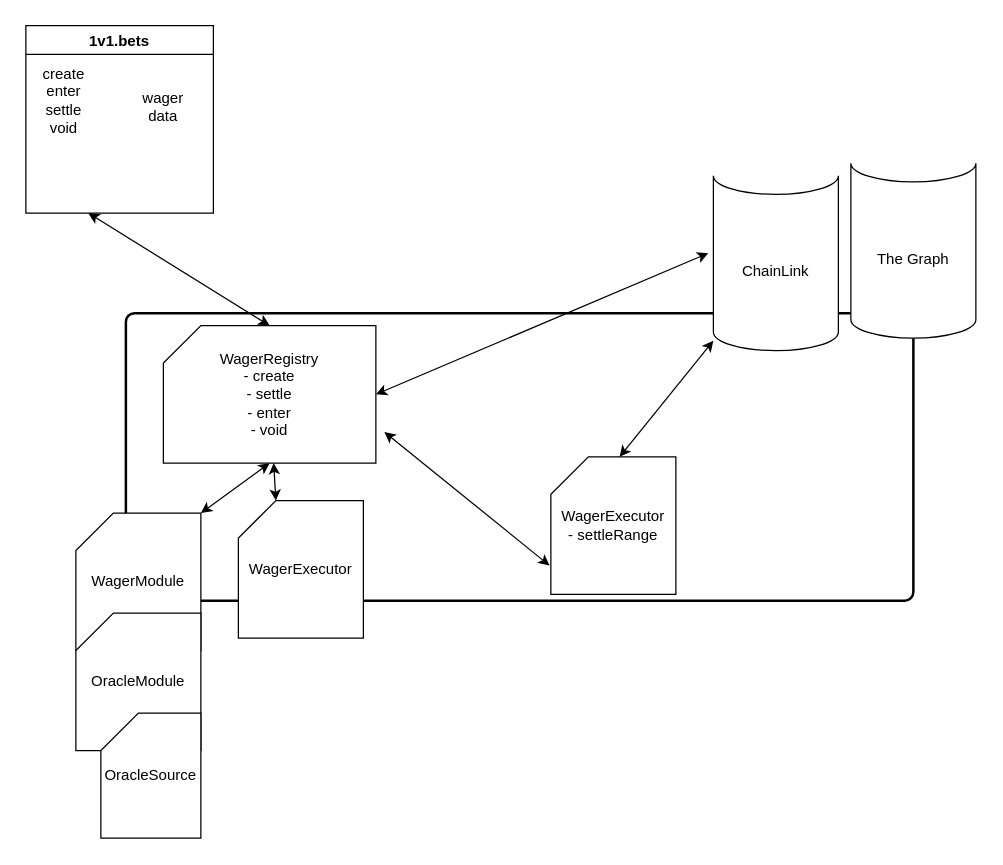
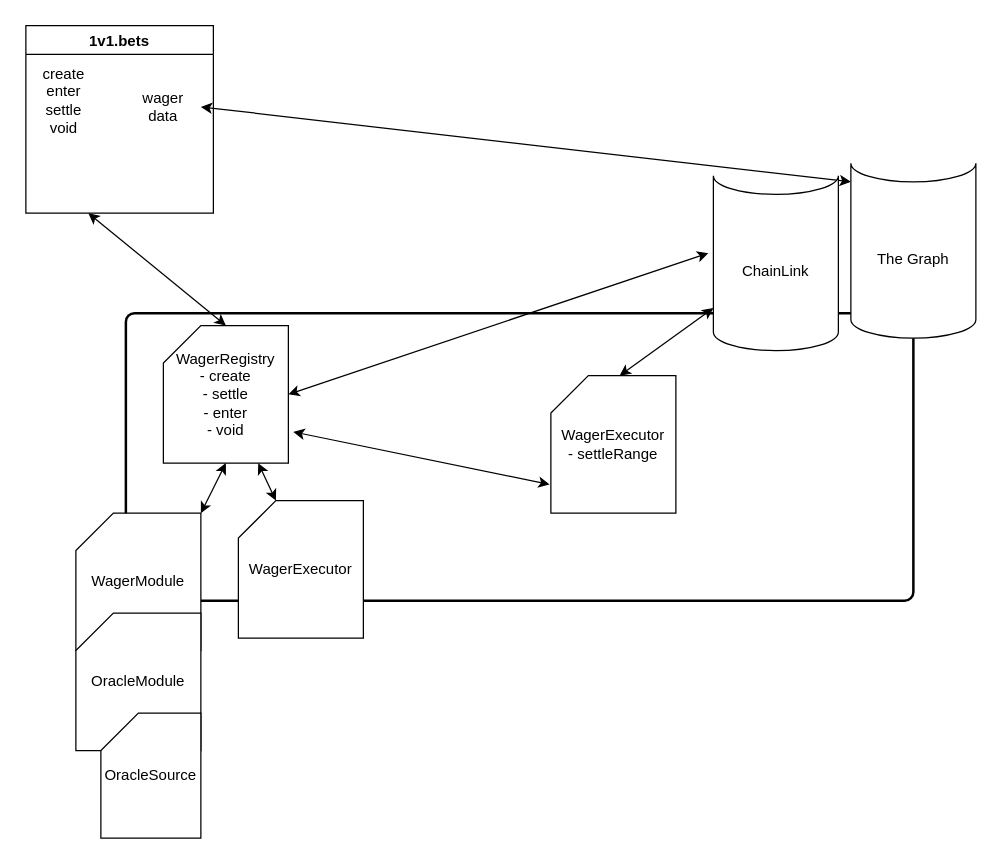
none -> (526, 144)
(269, 394) -> (226, 394)
(613, 526) -> (613, 444)
